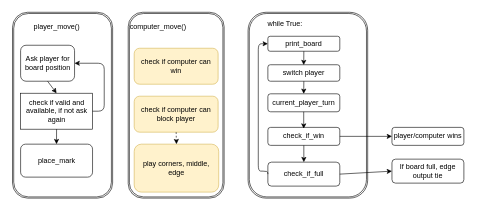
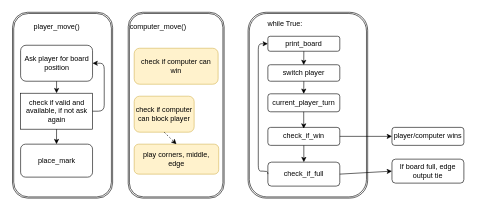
(47, 63) -> (56, 63)
(176, 114) -> (164, 114)
(176, 168) -> (176, 159)
